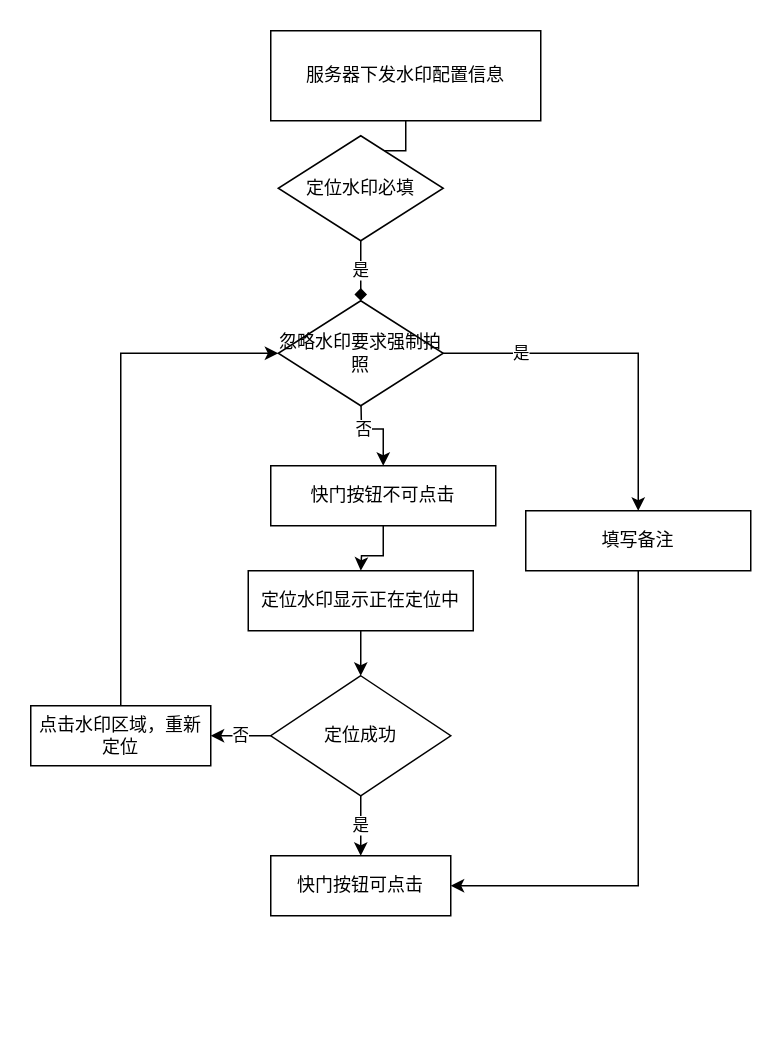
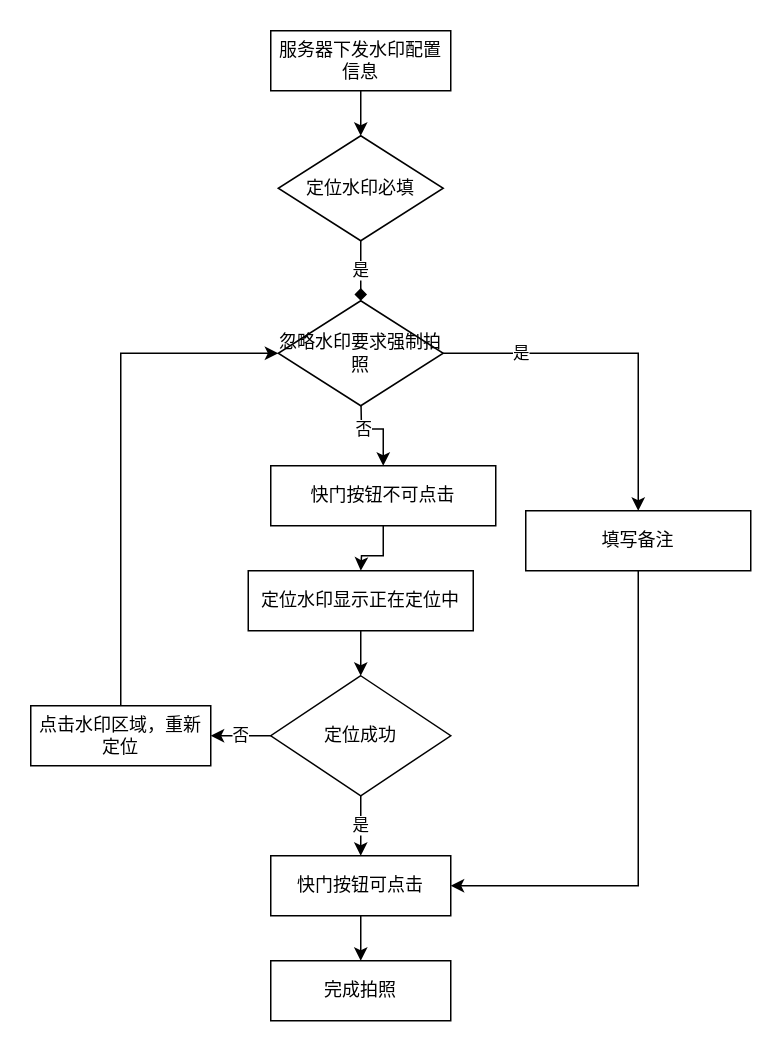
(406, 76) -> (361, 61)
none -> (361, 944)
none -> (361, 991)
